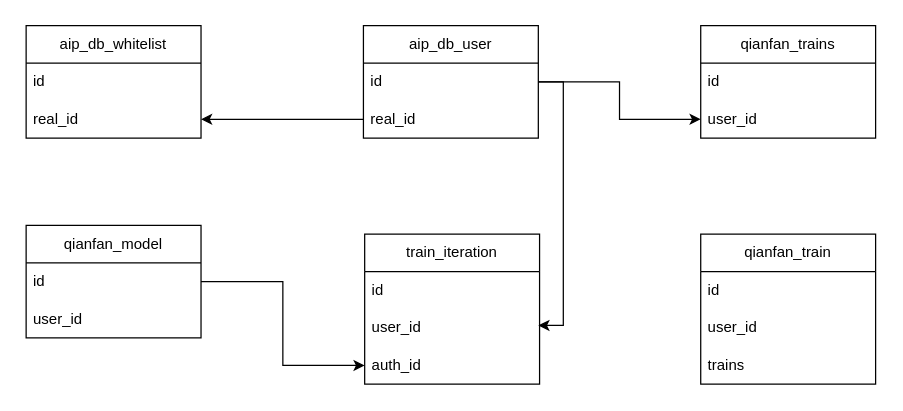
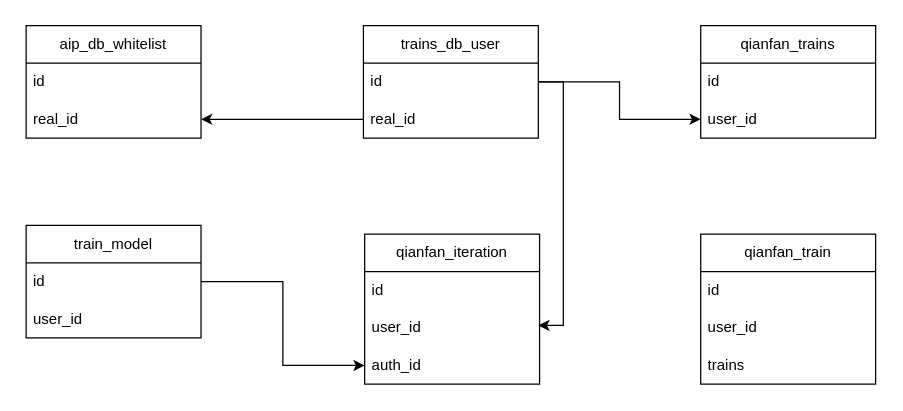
(451, 44) -> (451, 44)
(113, 244) -> (113, 244)
(452, 253) -> (452, 253)
